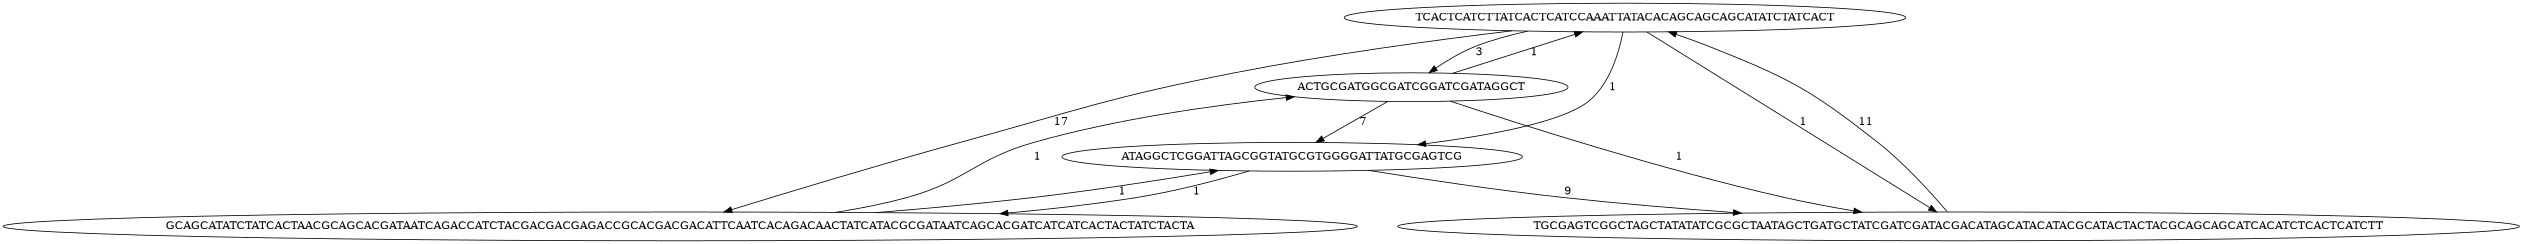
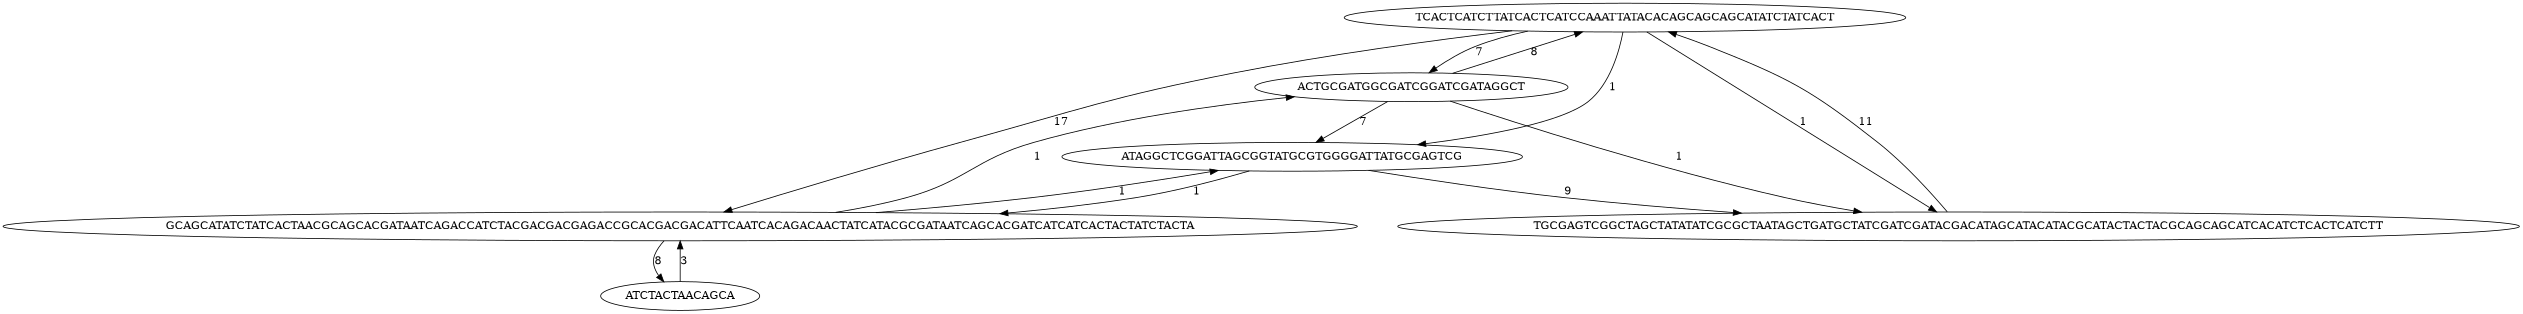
(1479, 52) -> (1479, 52)
(1535, 52) -> (1535, 52)
none -> (680, 296)
